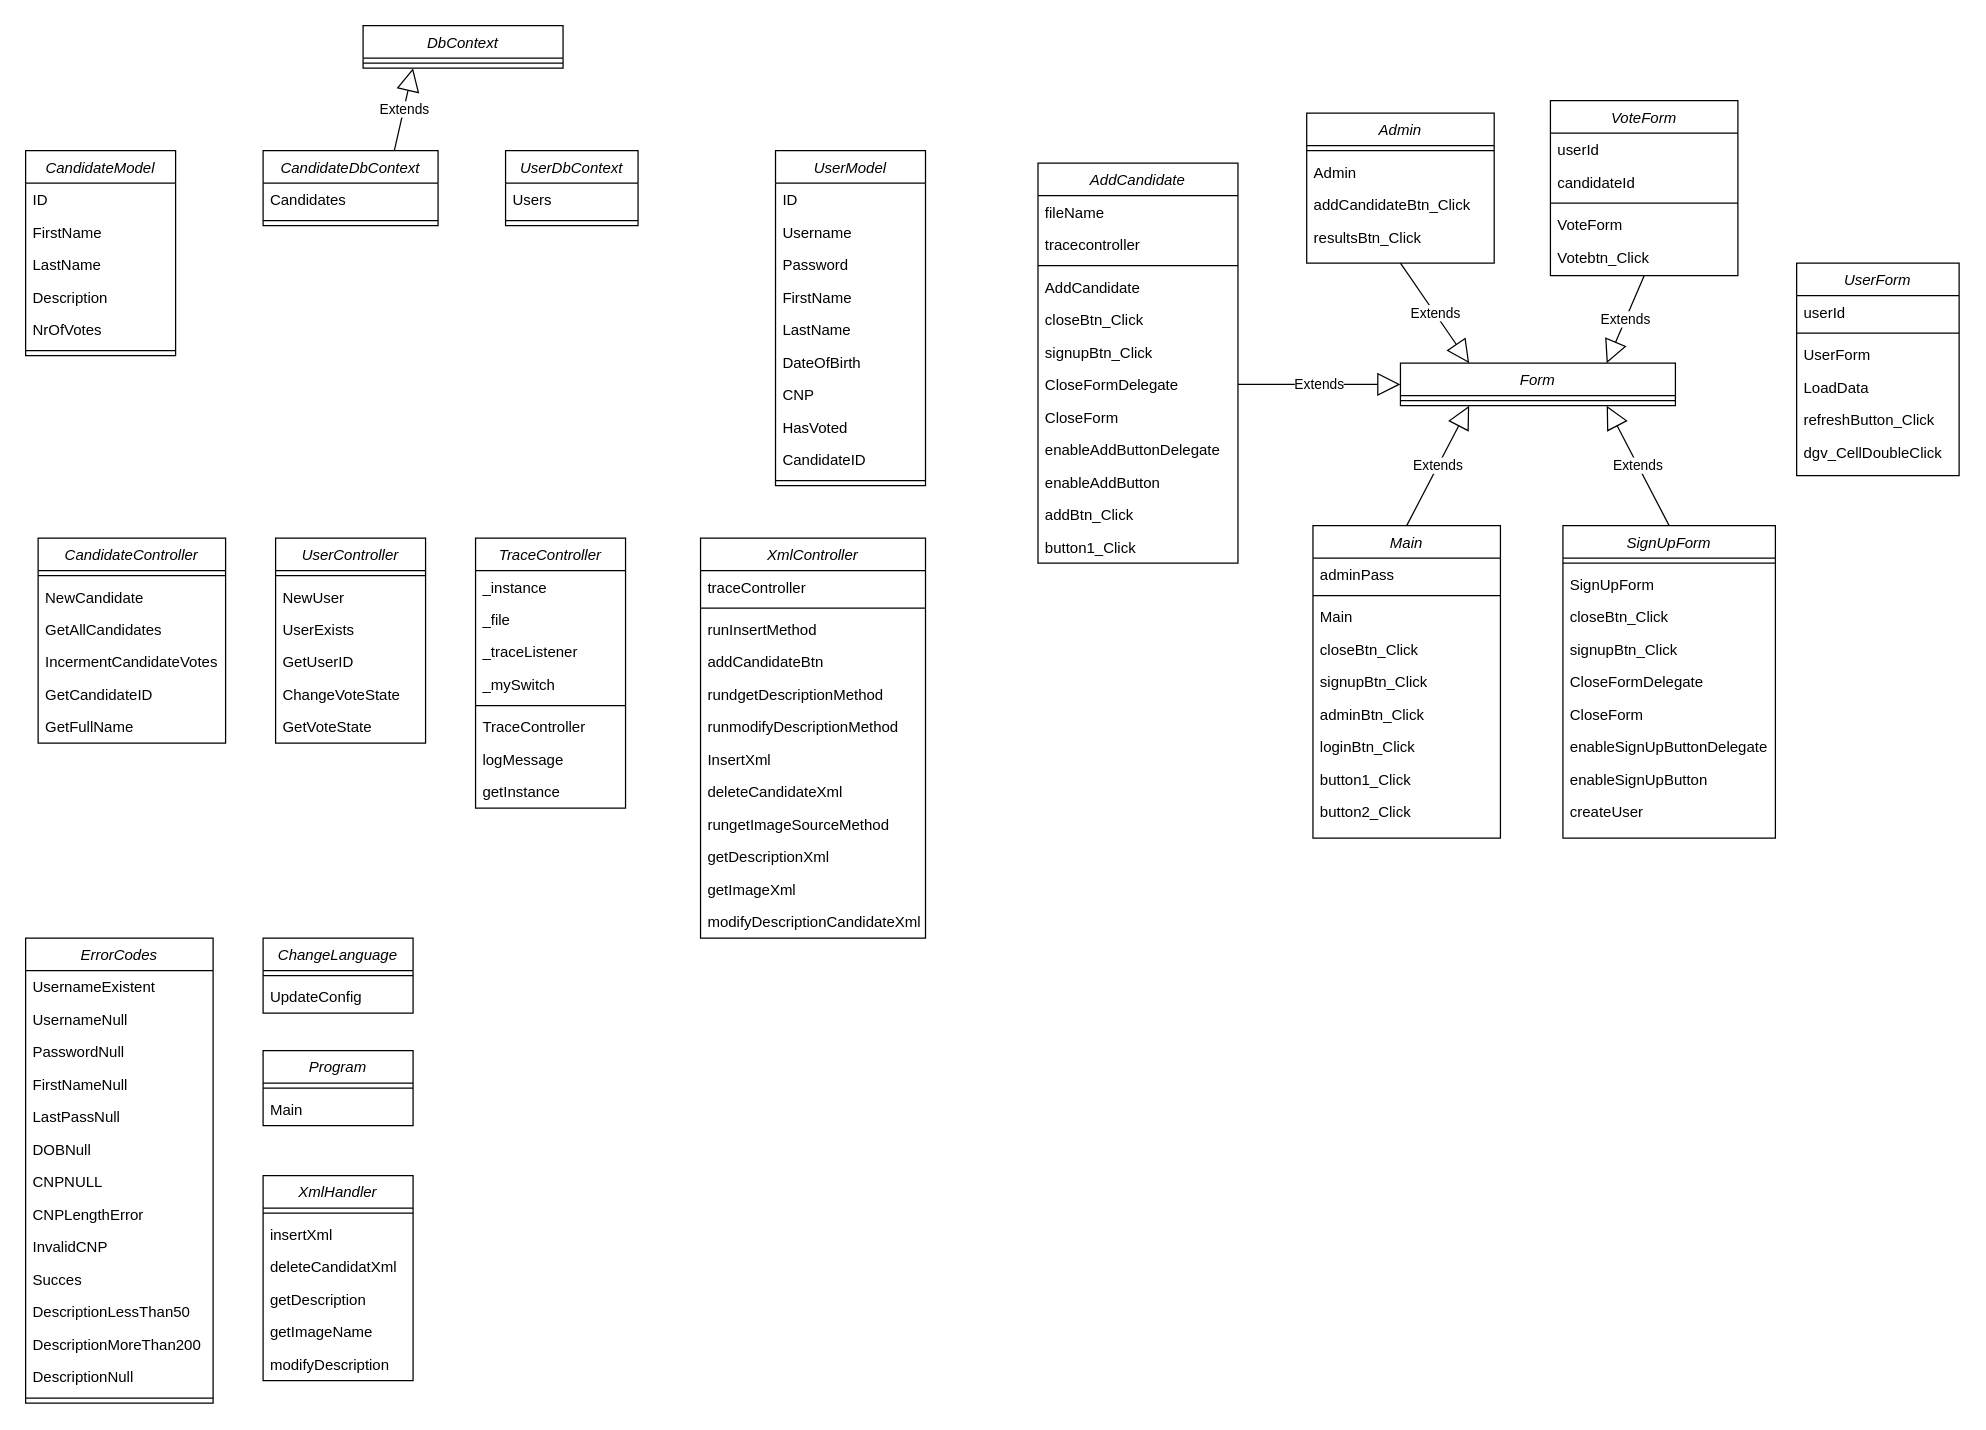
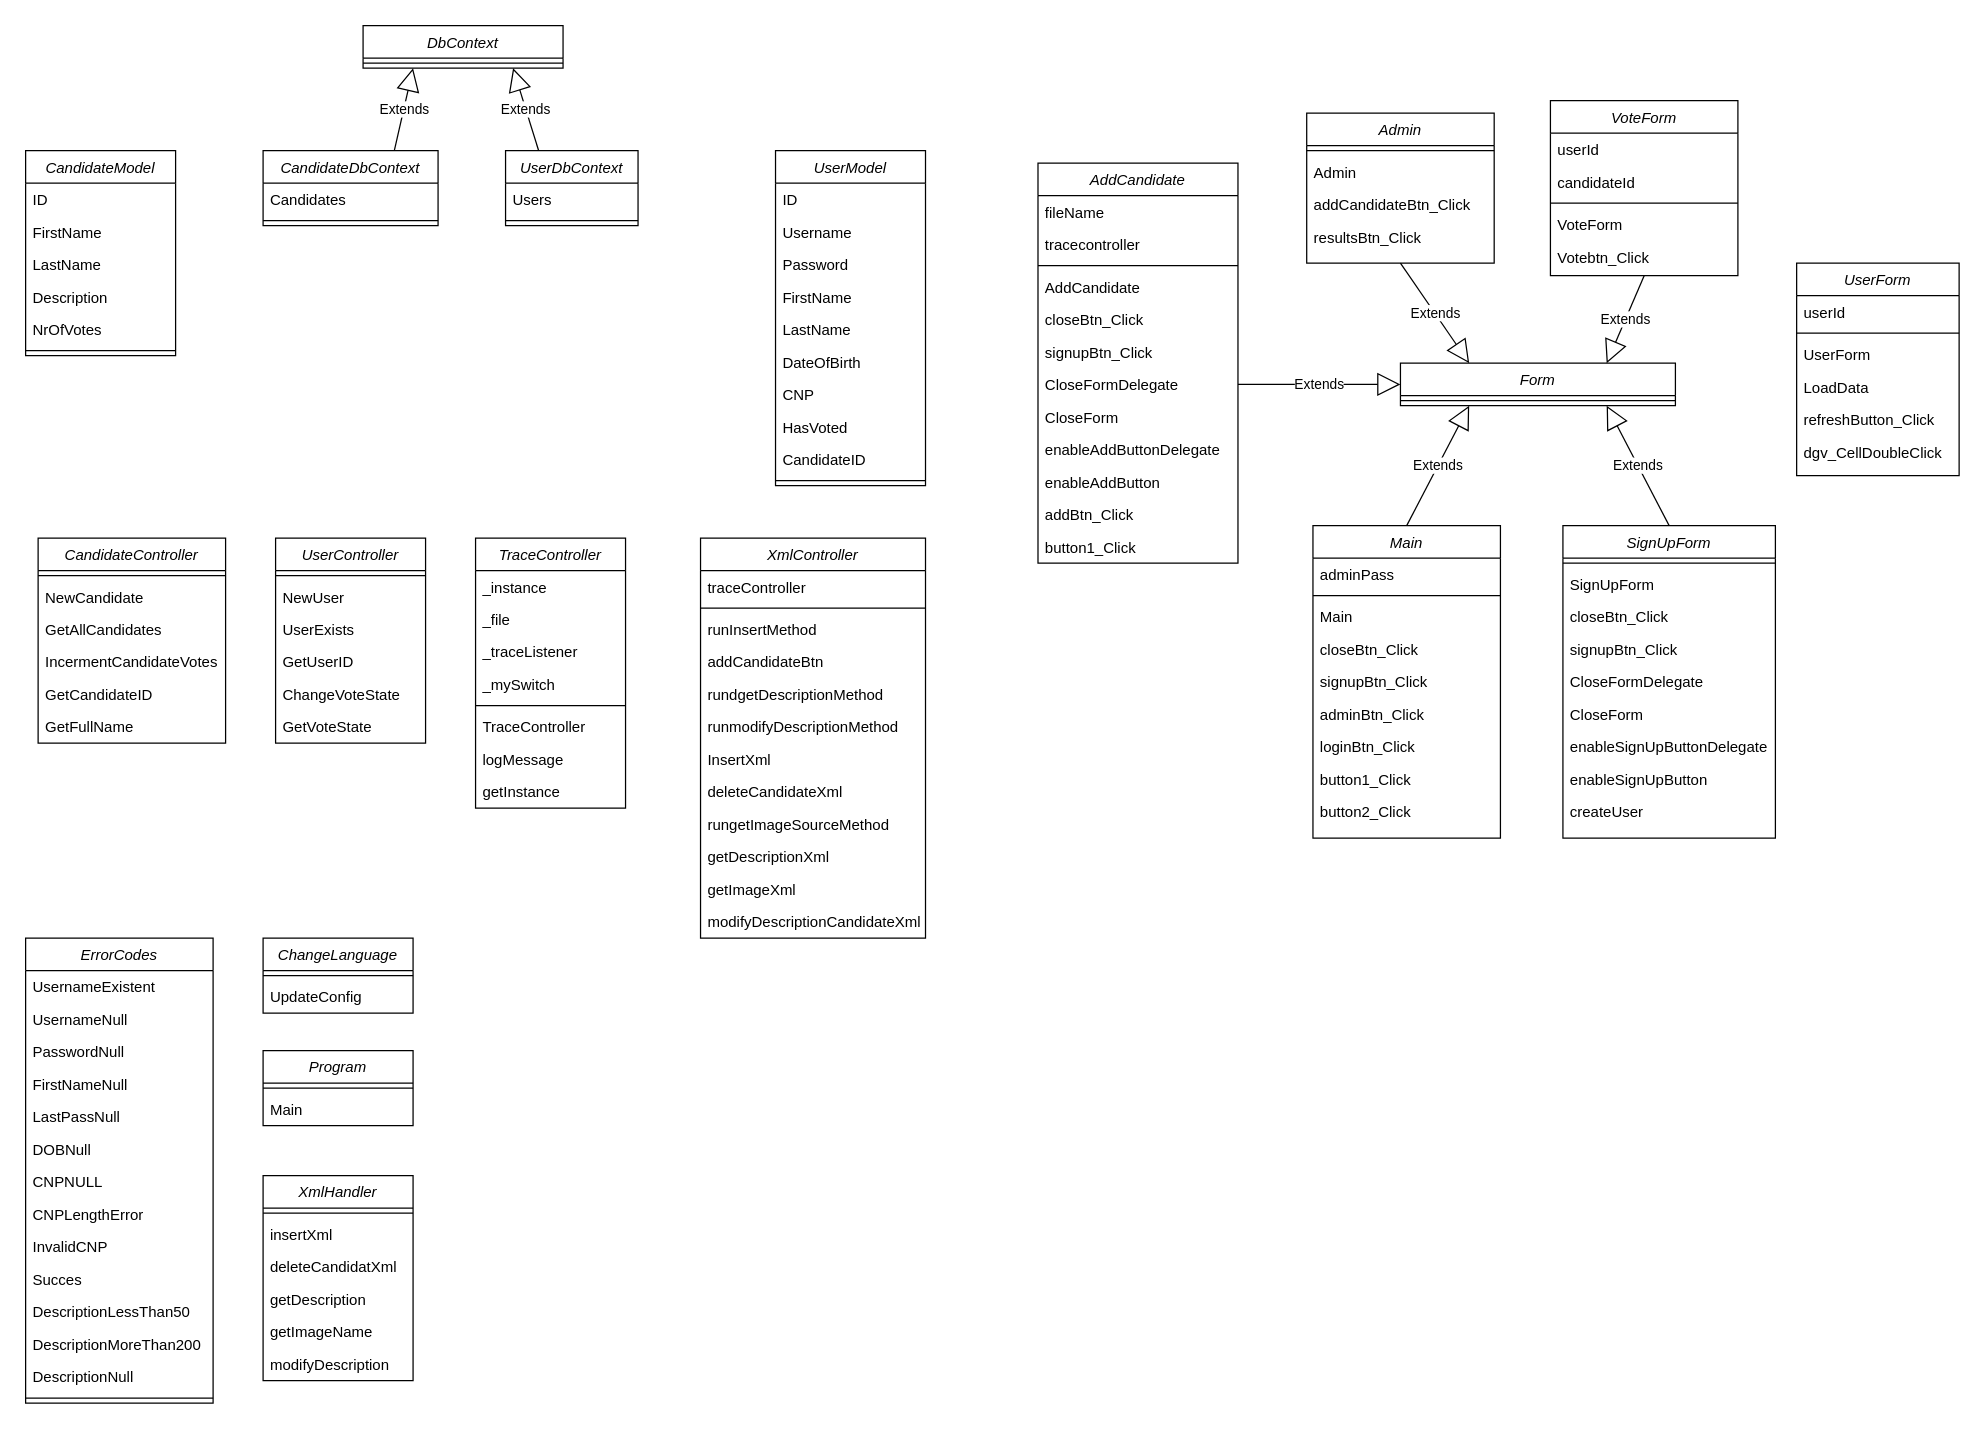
none -> (529, 121)
